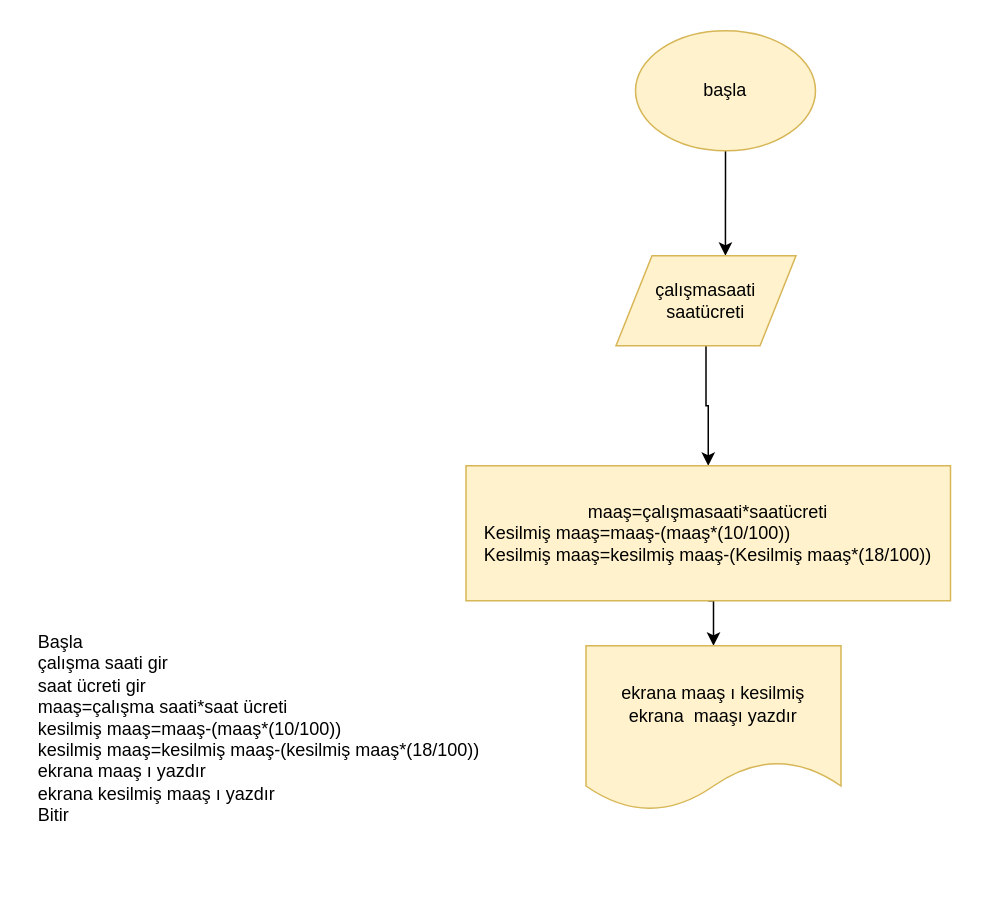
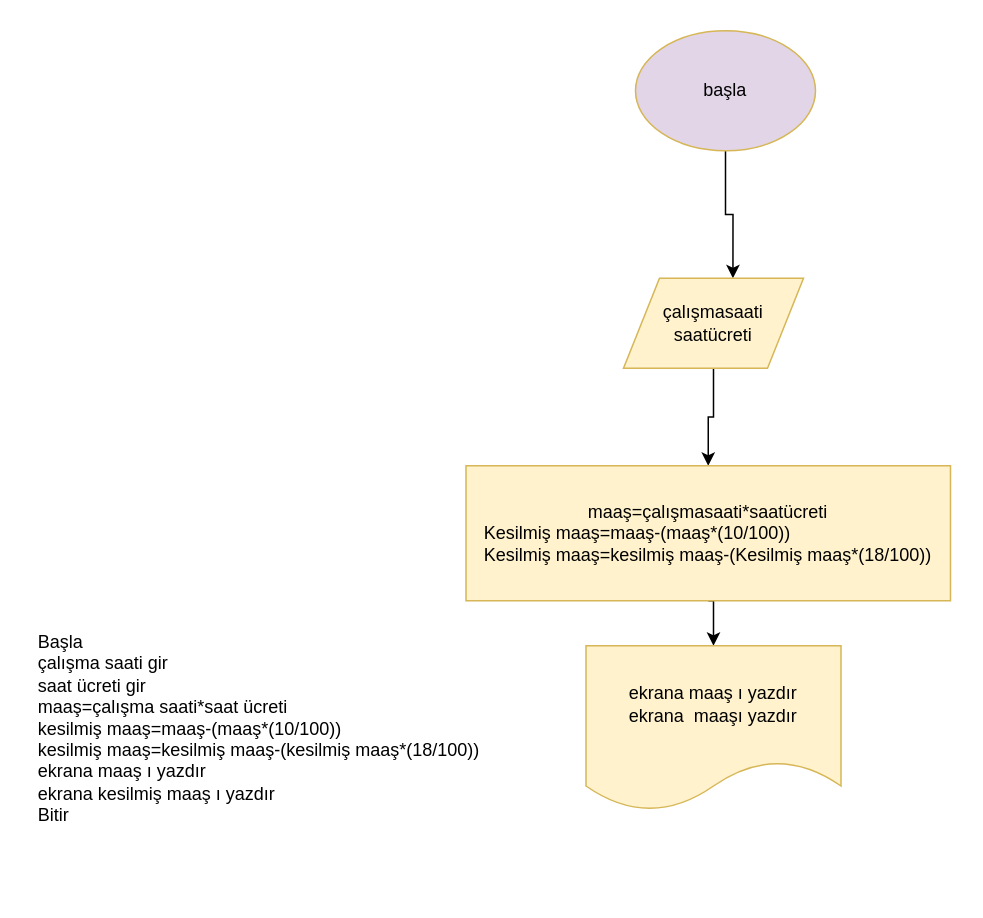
(725, 91) -> (725, 91)
(706, 301) -> (713, 323)
(713, 704) -> (713, 704)
